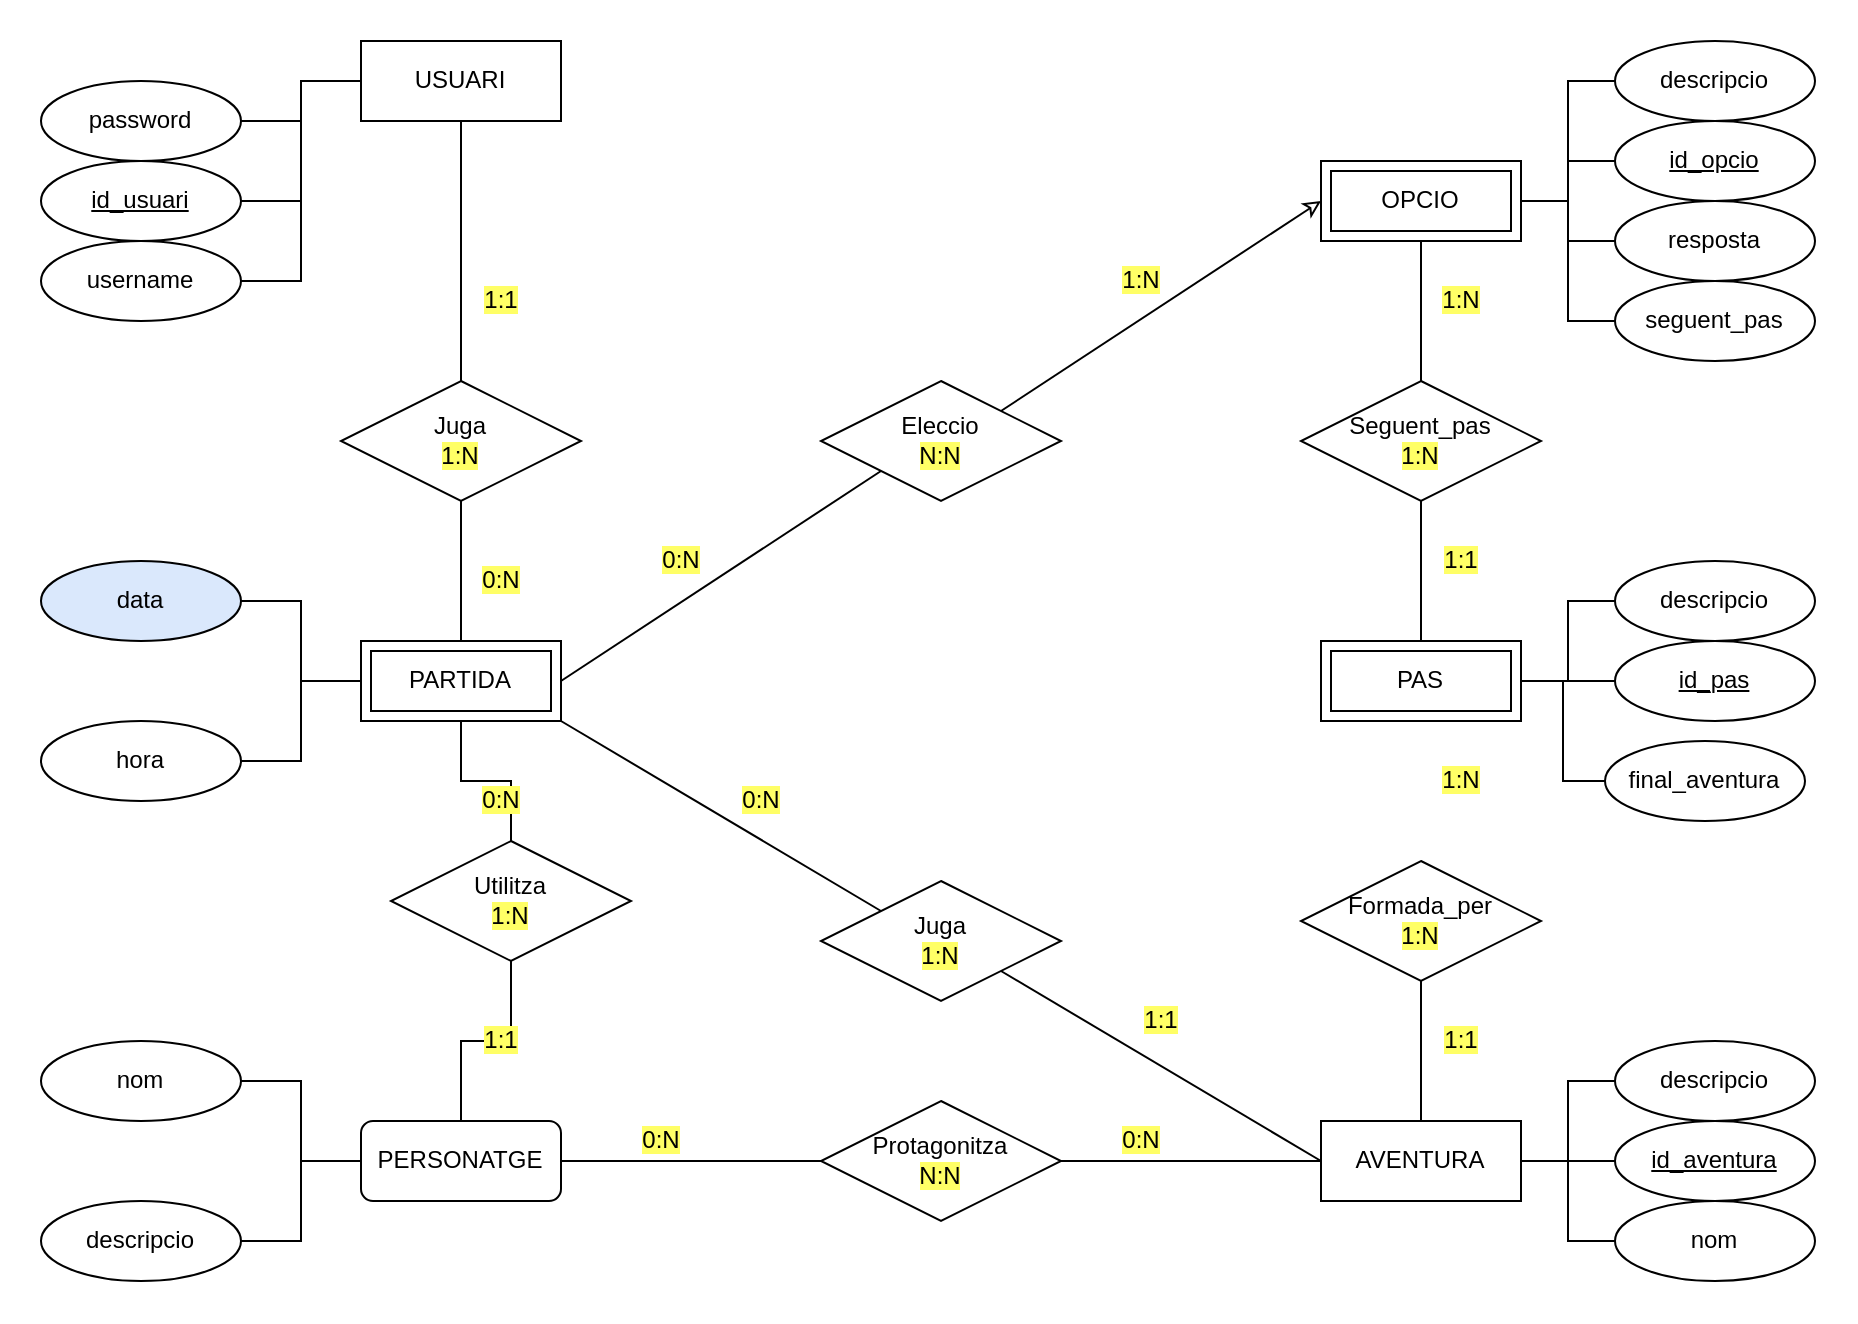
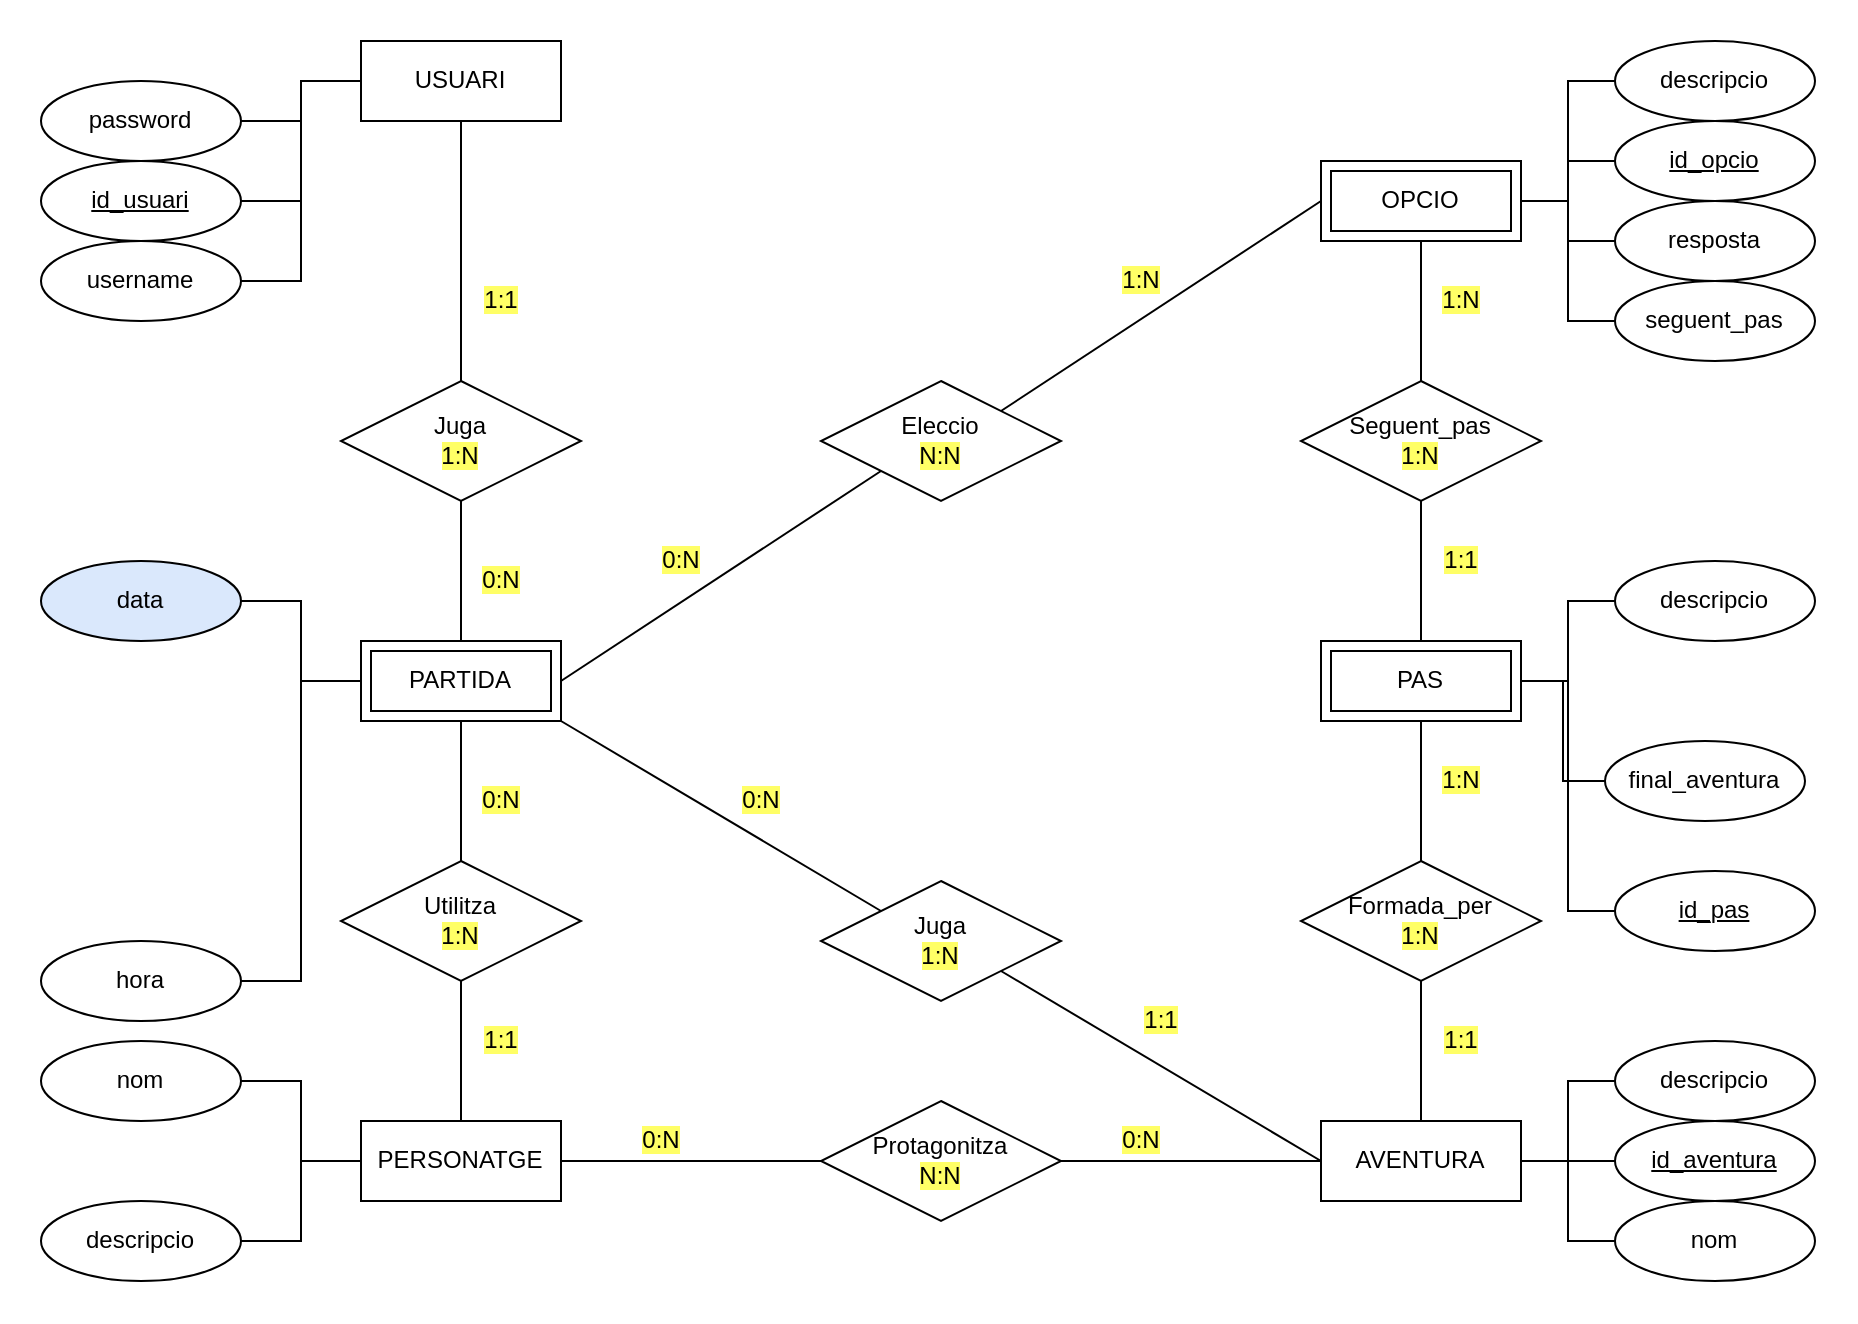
(1309, 209) -> (1313, 206)
(1715, 681) -> (1715, 911)
(141, 761) -> (141, 981)
none -> (1421, 791)
(511, 901) -> (461, 921)
(461, 1161) -> (461, 1161)
